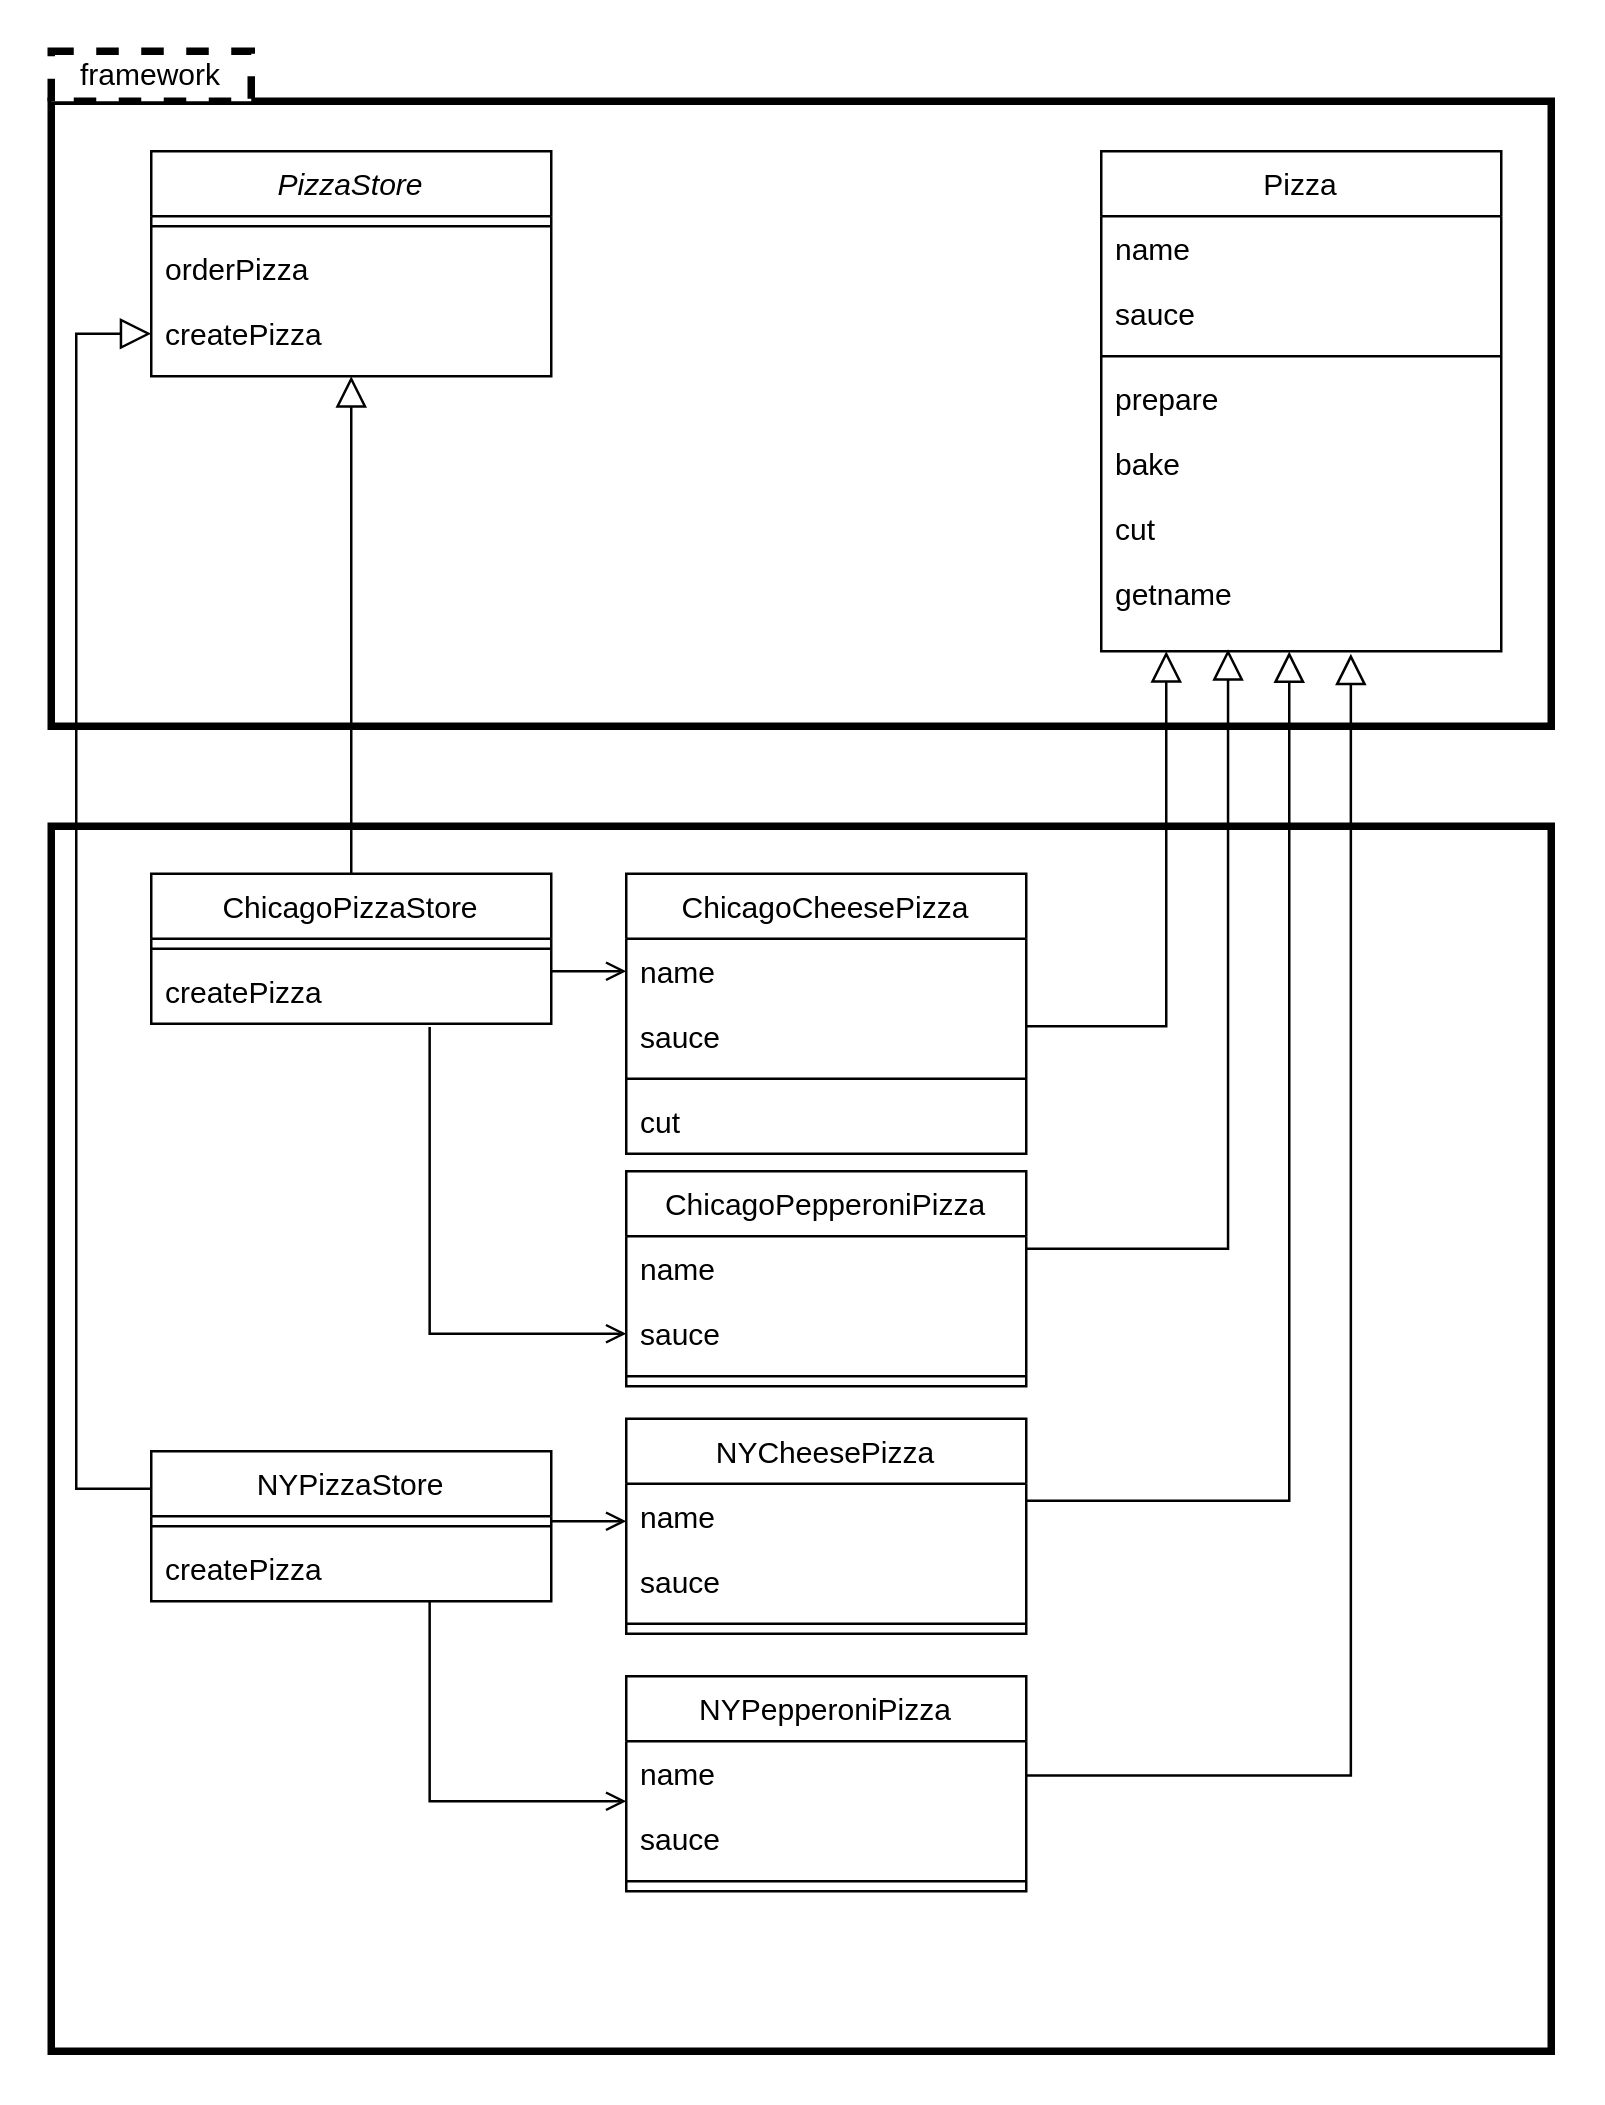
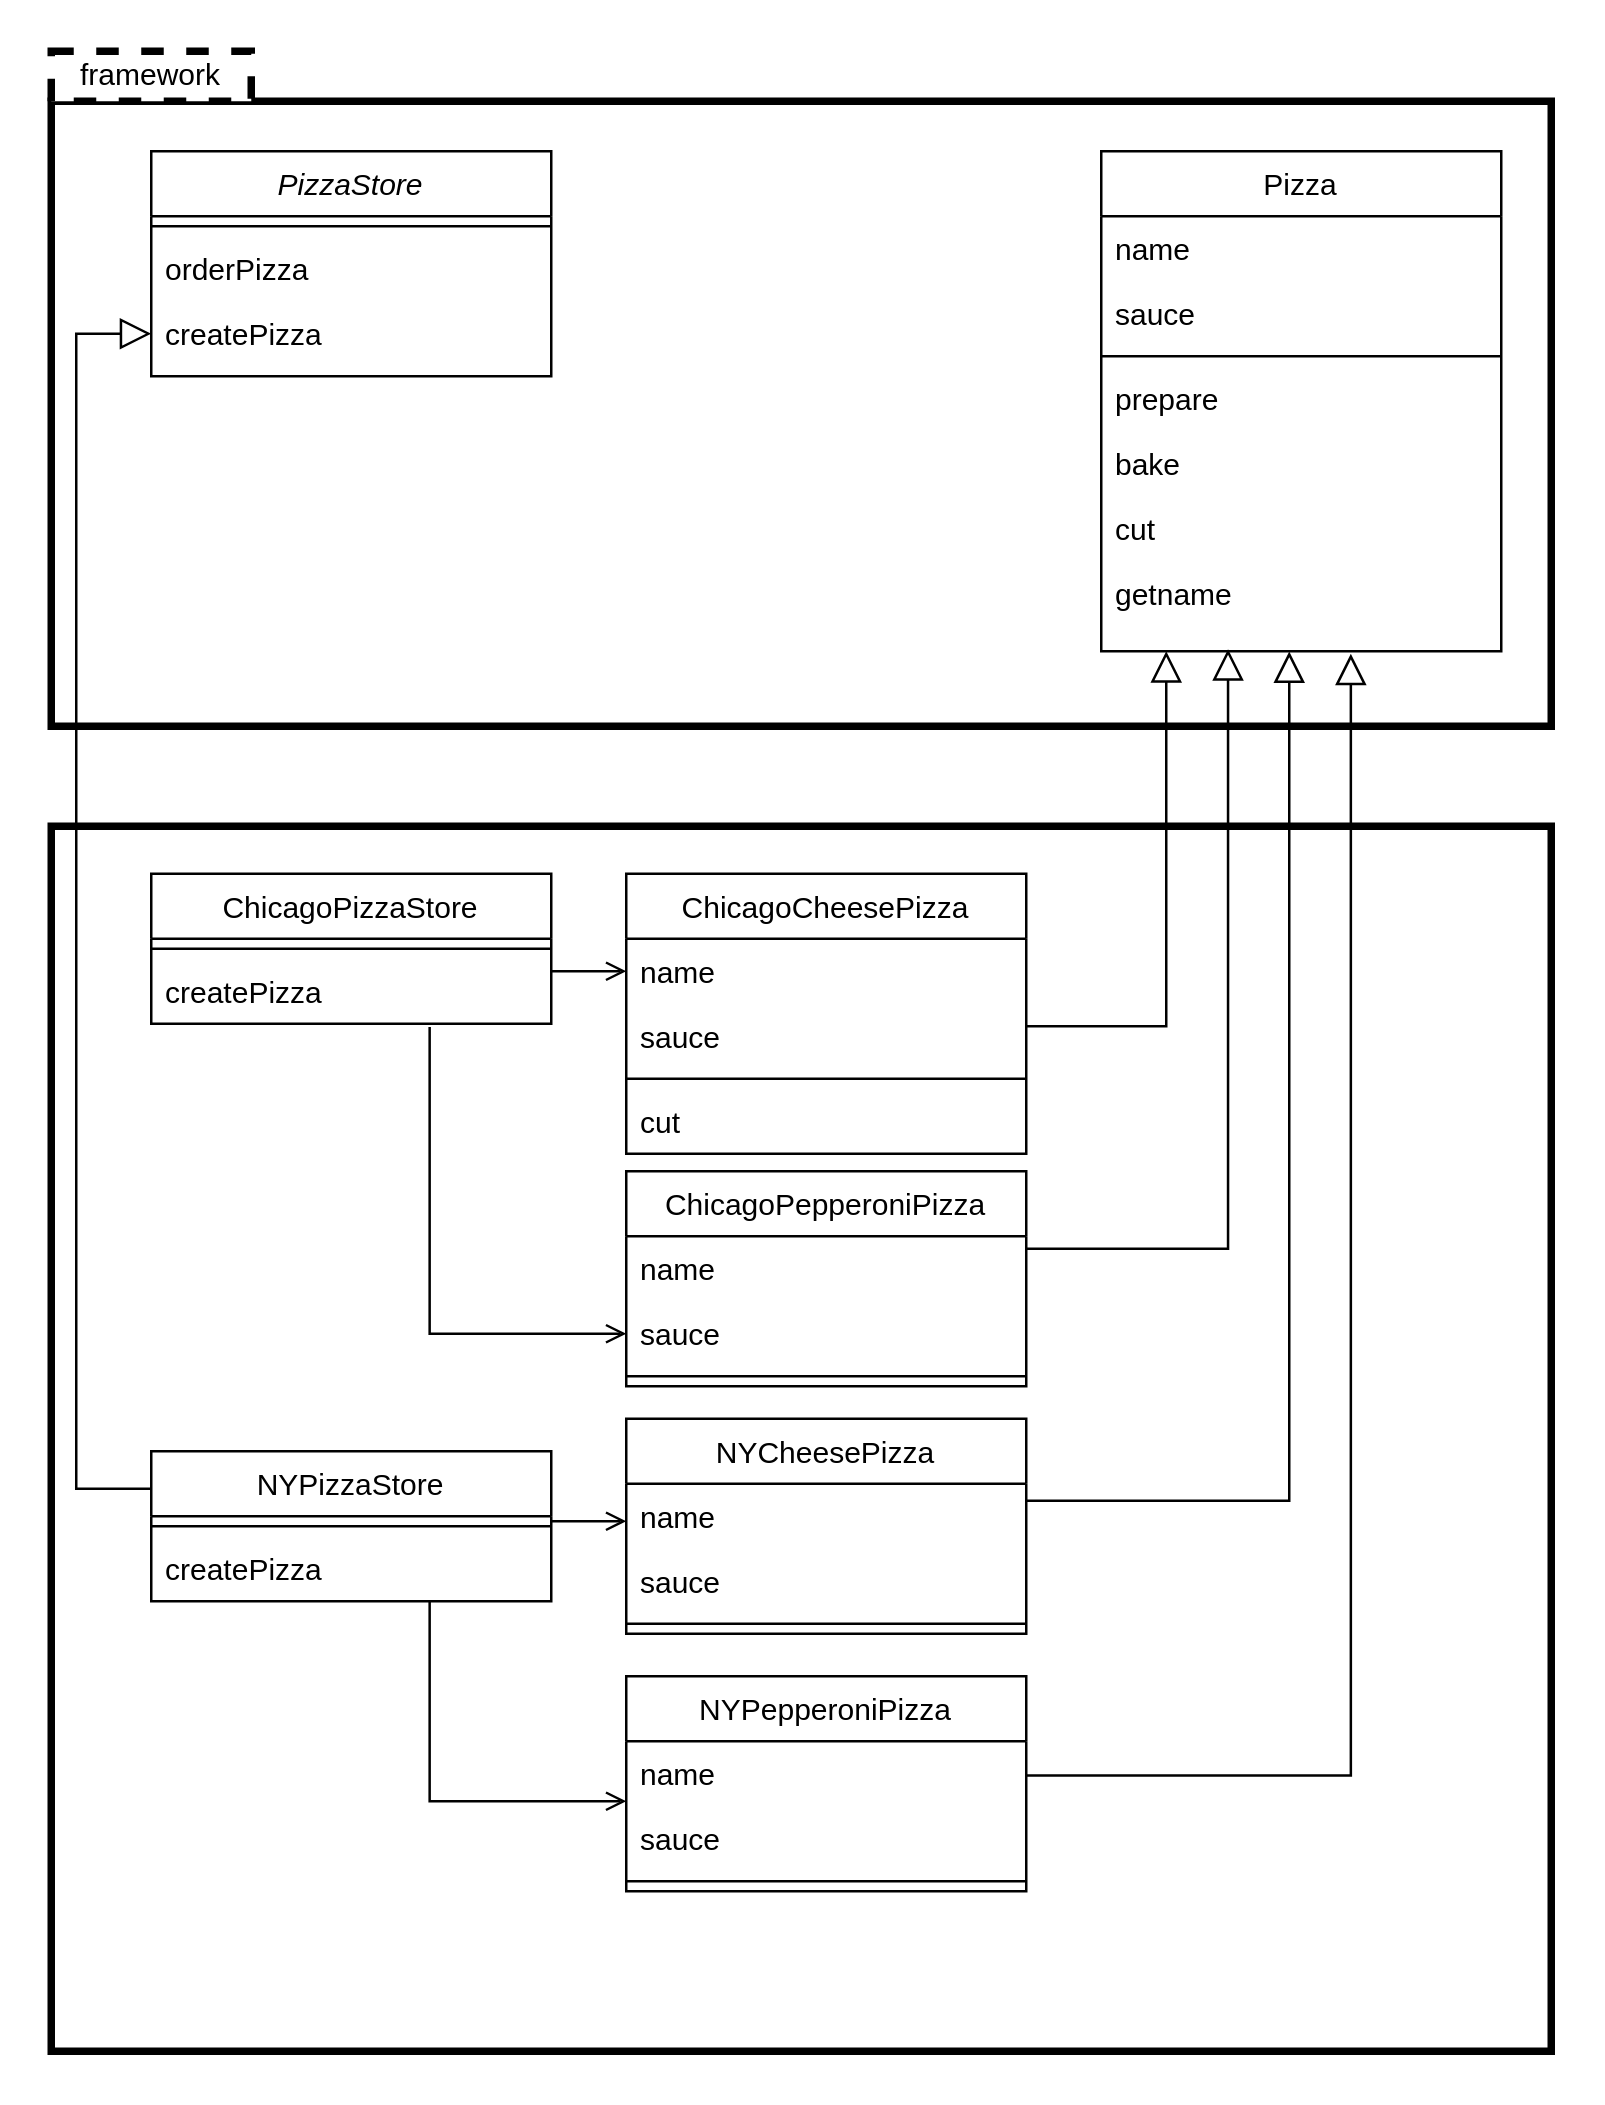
(351, 640) -> none
